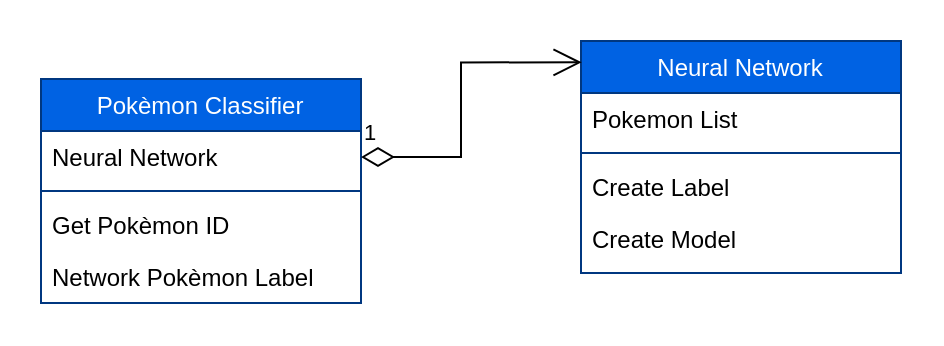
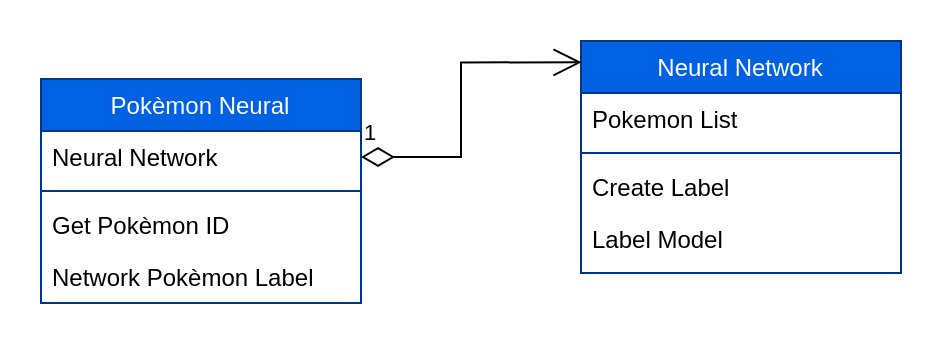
(200, 106) -> (200, 106)
(666, 240) -> (657, 240)
